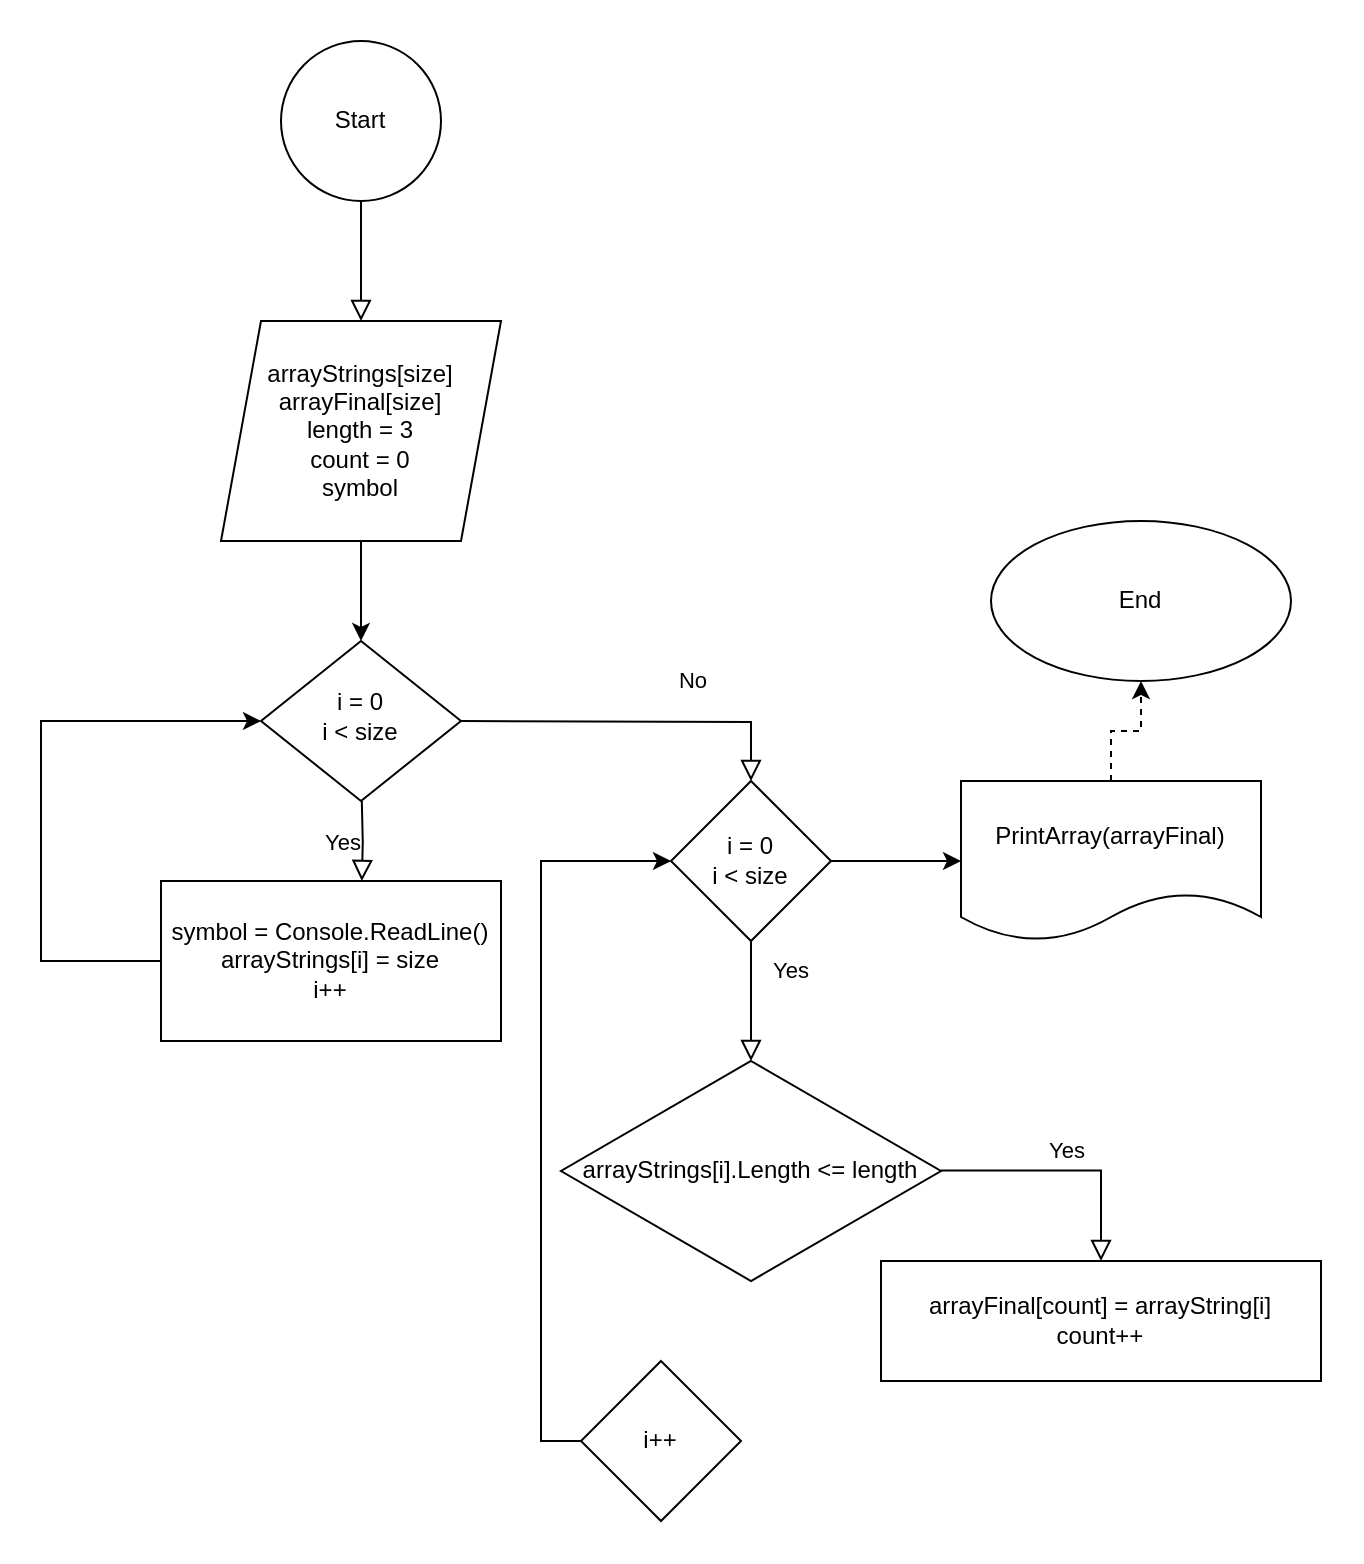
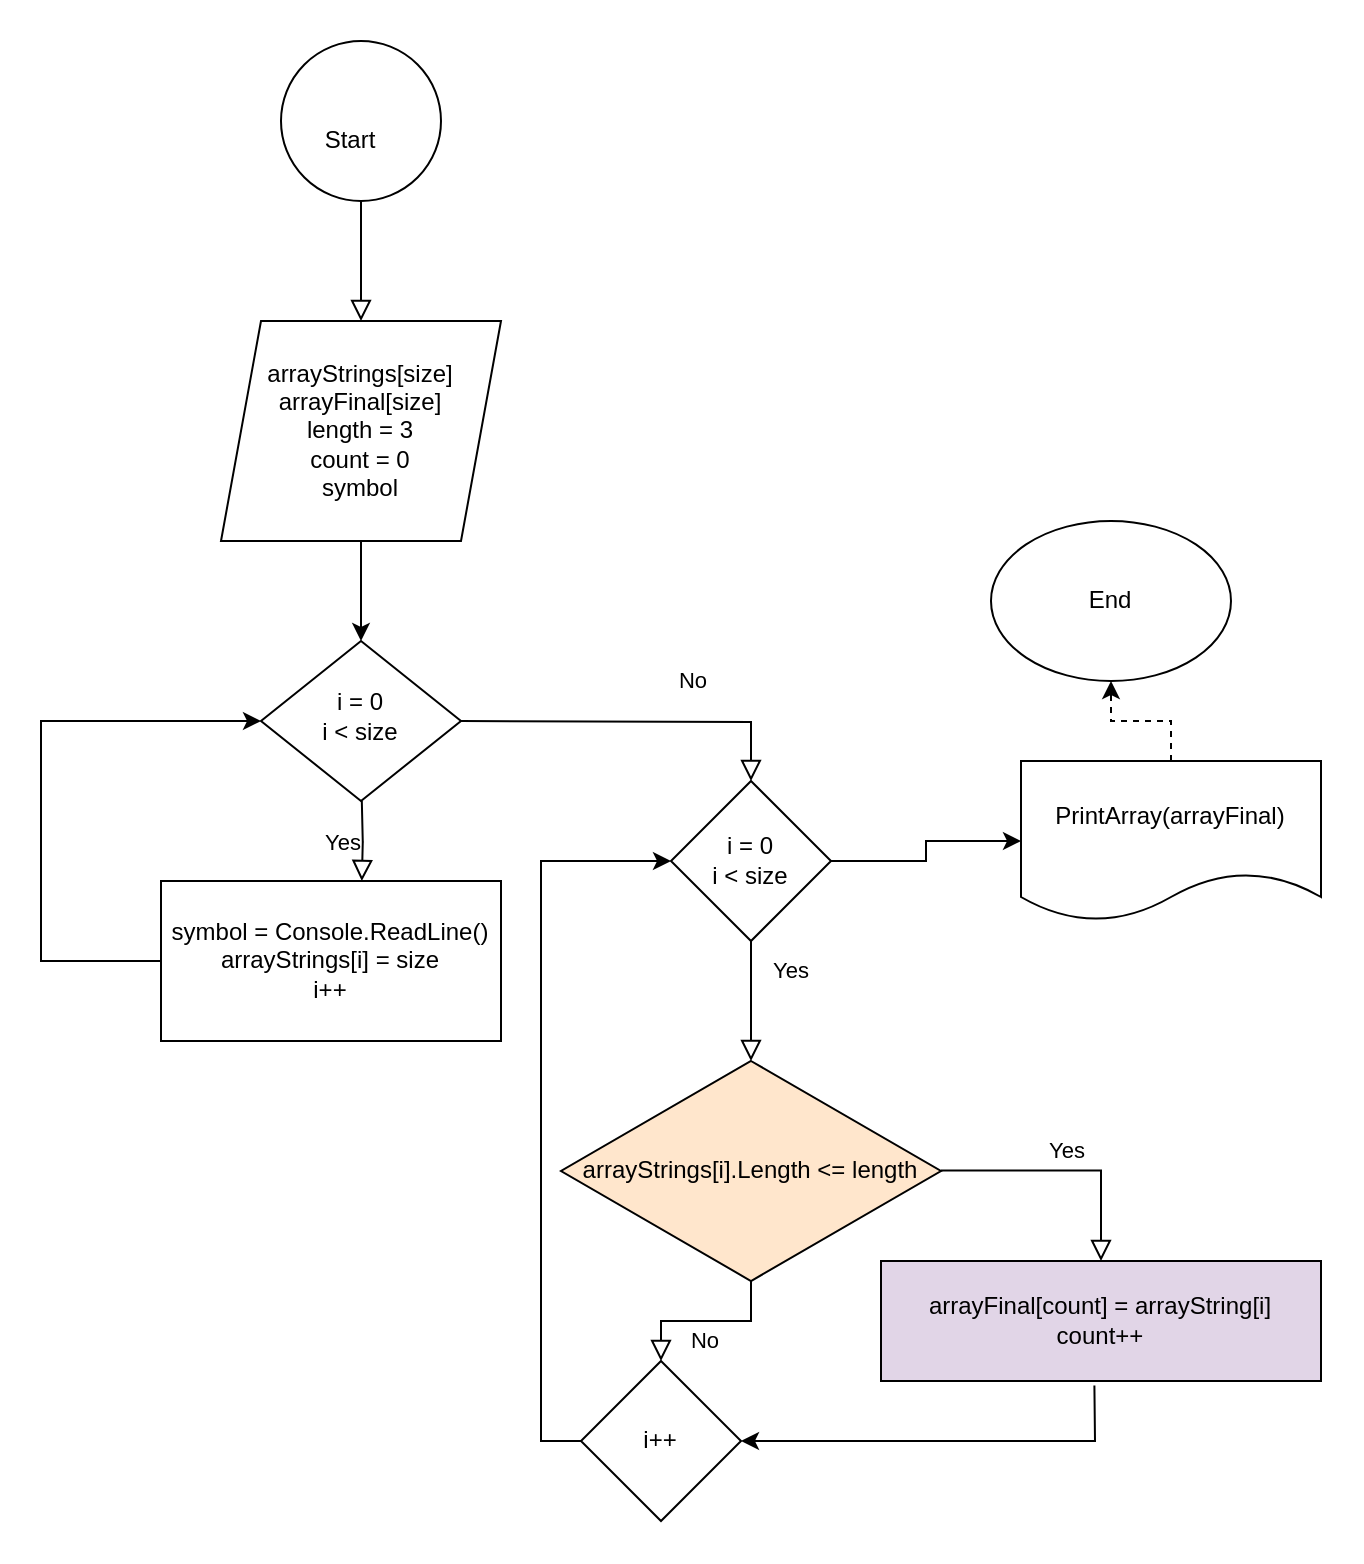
(361, 121) -> (351, 141)
(1141, 601) -> (1111, 601)
(1111, 861) -> (1171, 841)
(751, 1171) -> (751, 1171)
none -> (717, 1321)
(1101, 1321) -> (1101, 1321)
none -> (952, 1441)
